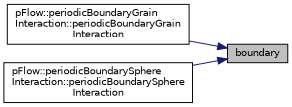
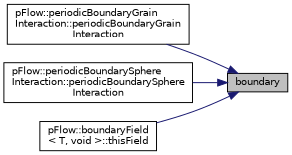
none -> (98, 136)
